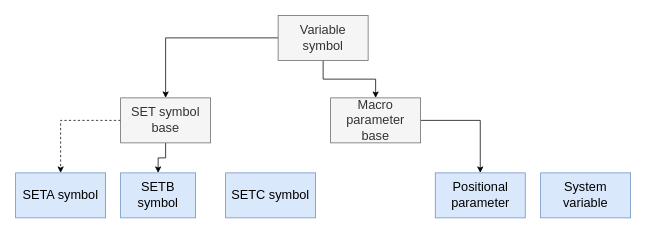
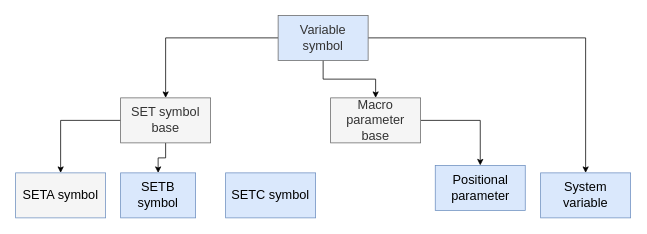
(323, 38) -> (323, 38)
none -> (585, 102)
(66, 120) -> (66, 120)
(60, 195) -> (60, 195)
(480, 195) -> (480, 188)
